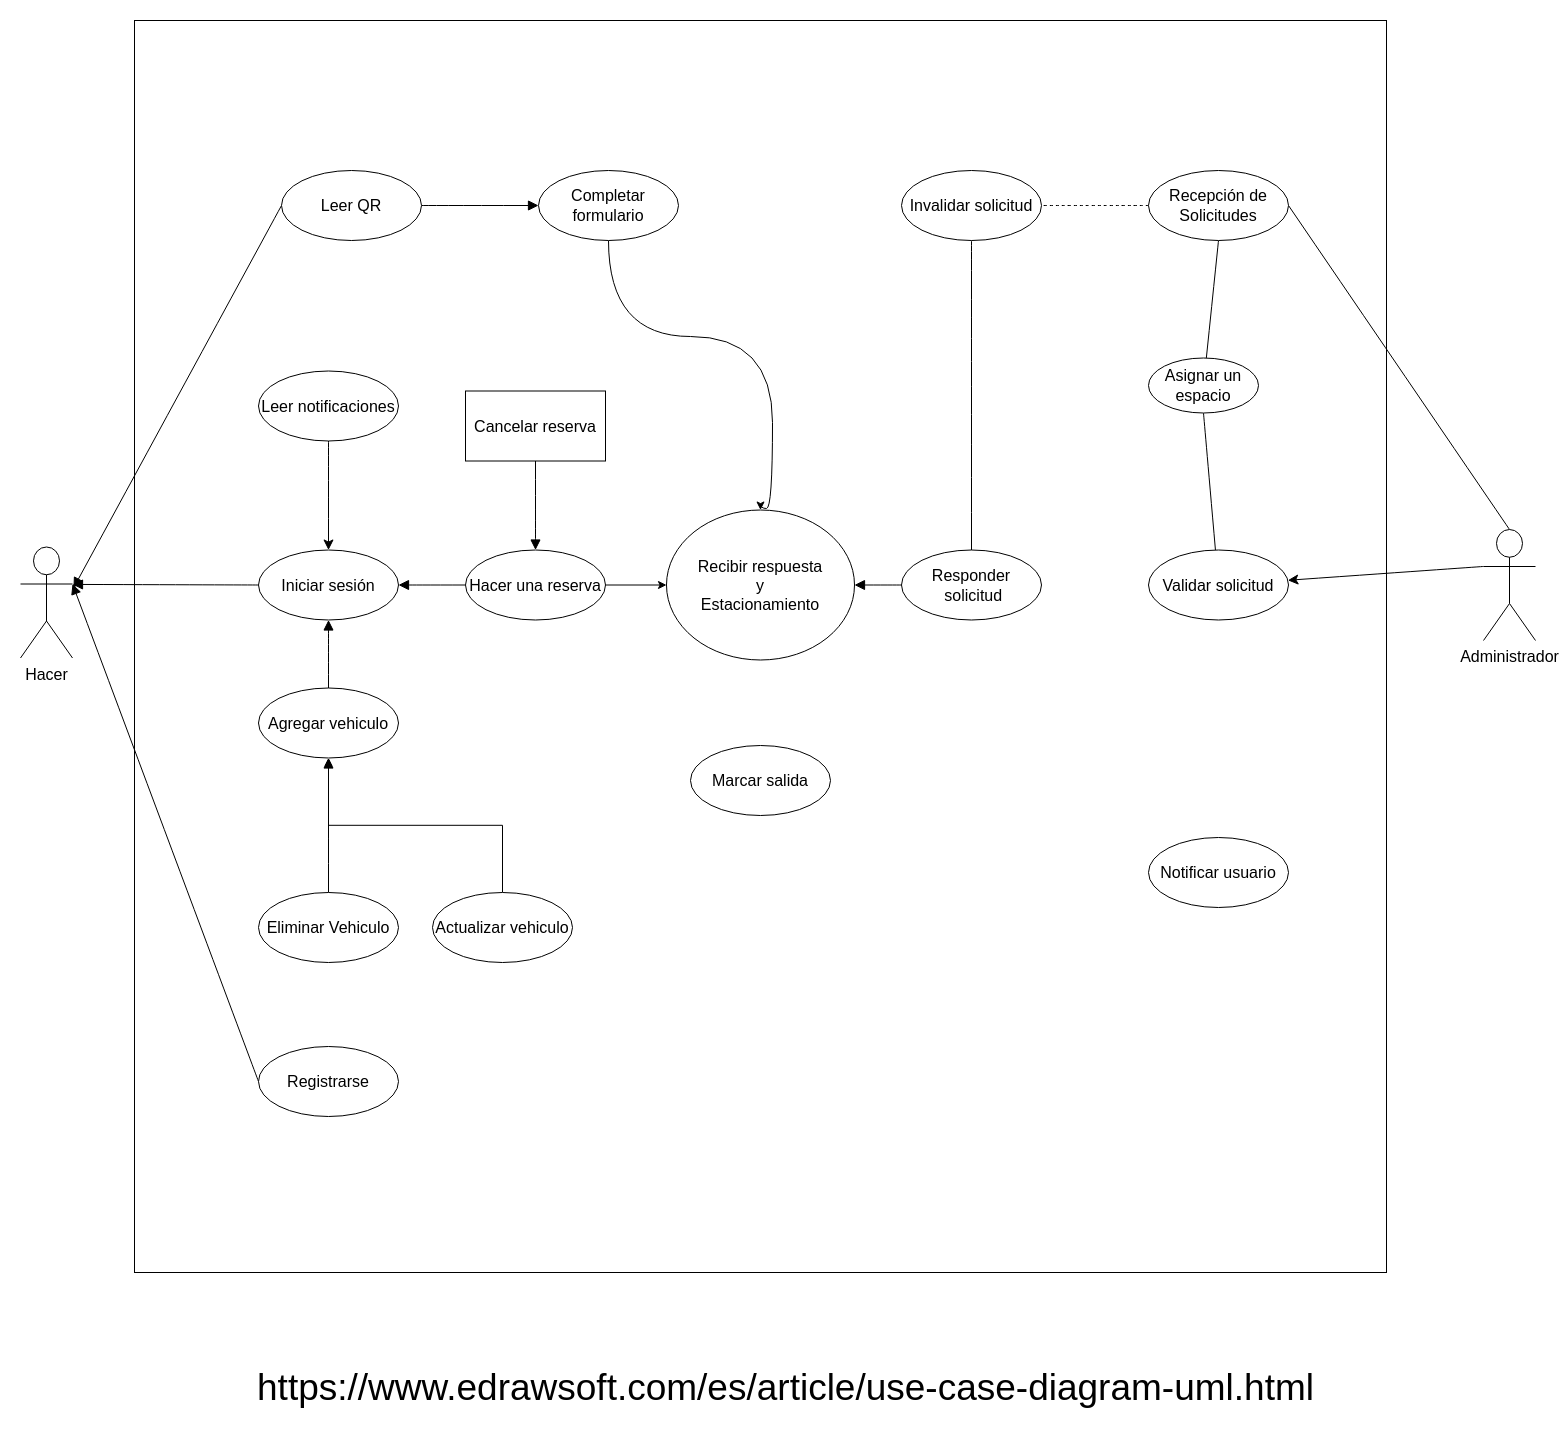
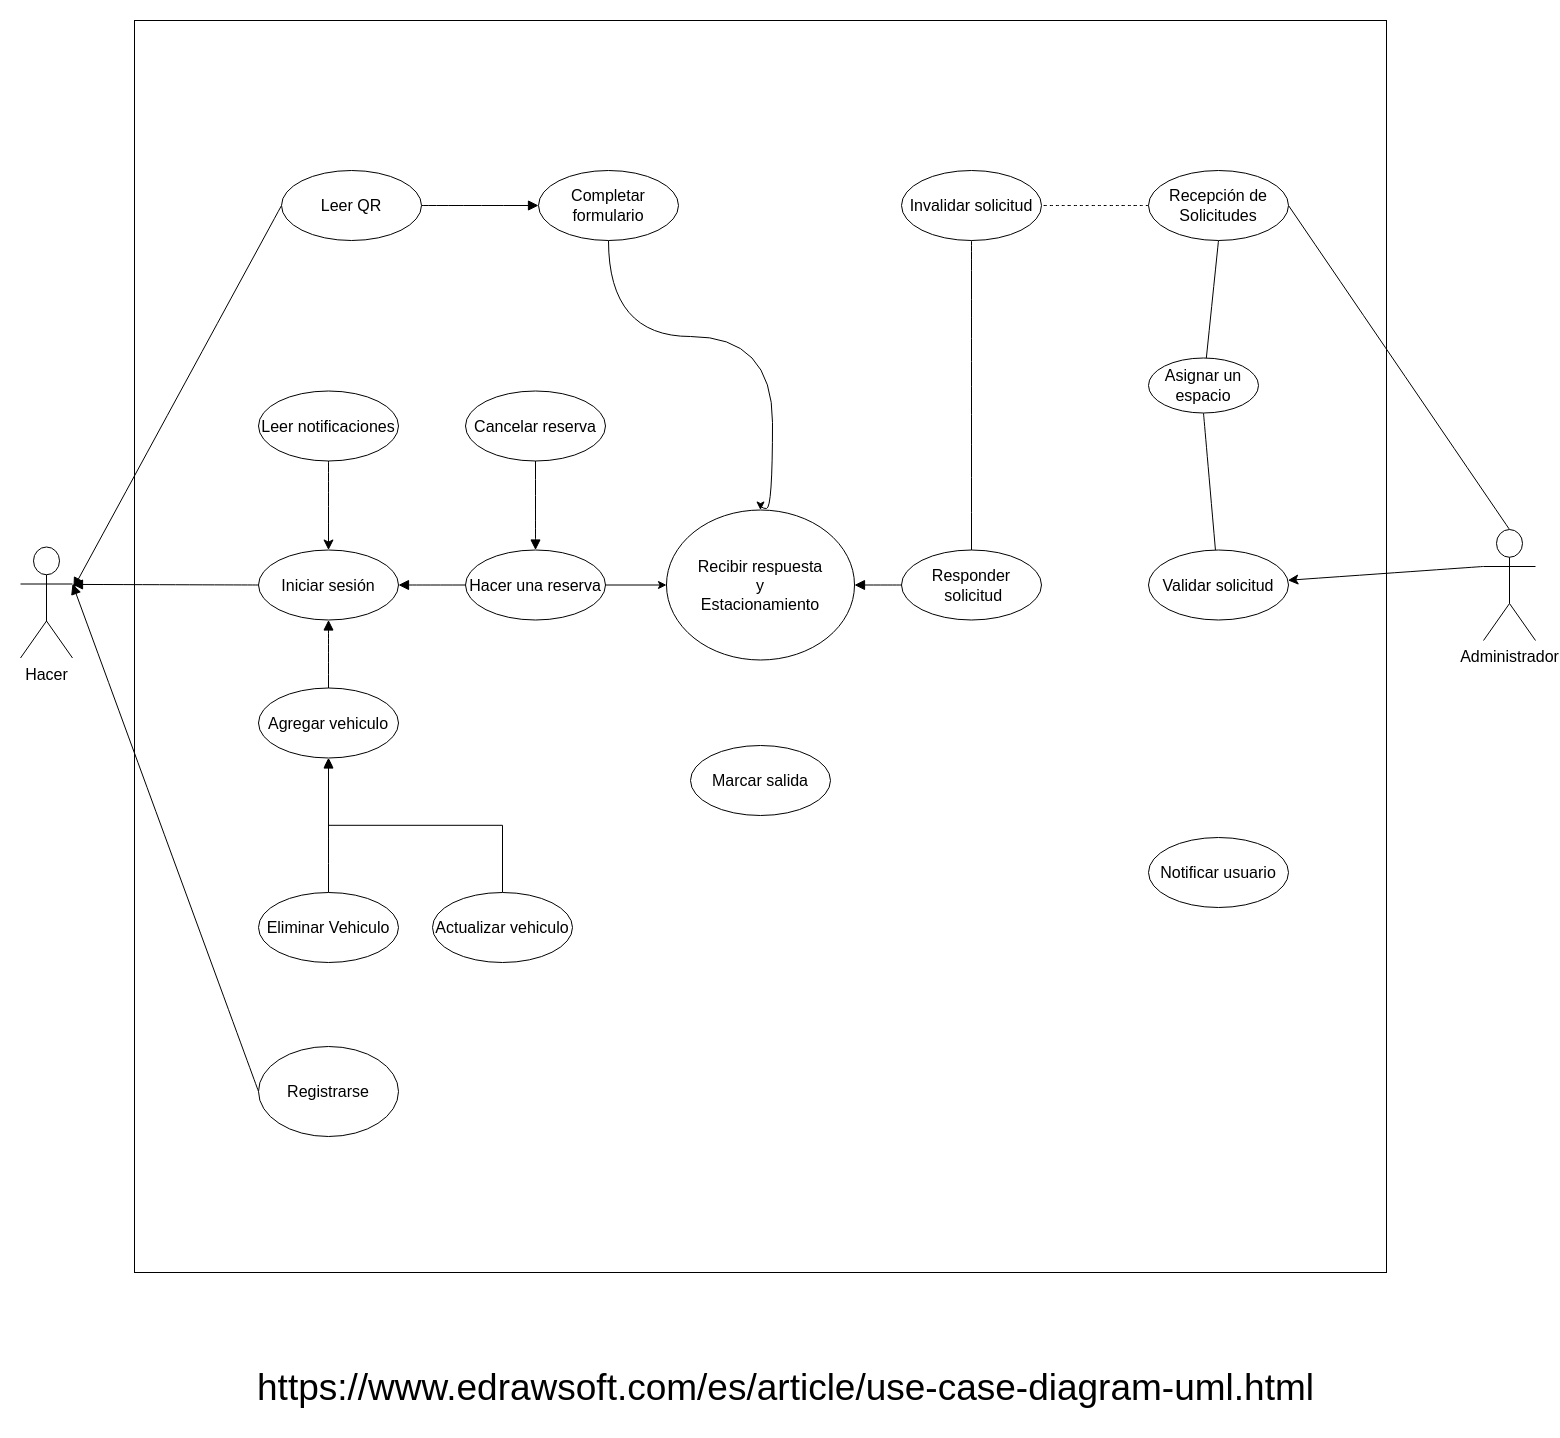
(329, 406) -> (329, 426)
(536, 426) -> (536, 426)
(329, 1082) -> (329, 1092)
